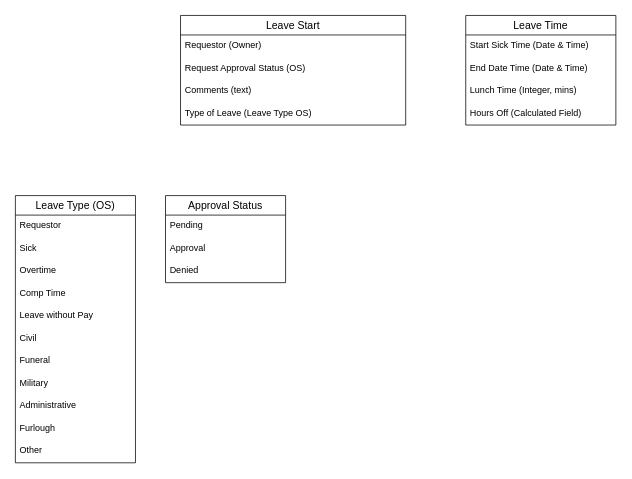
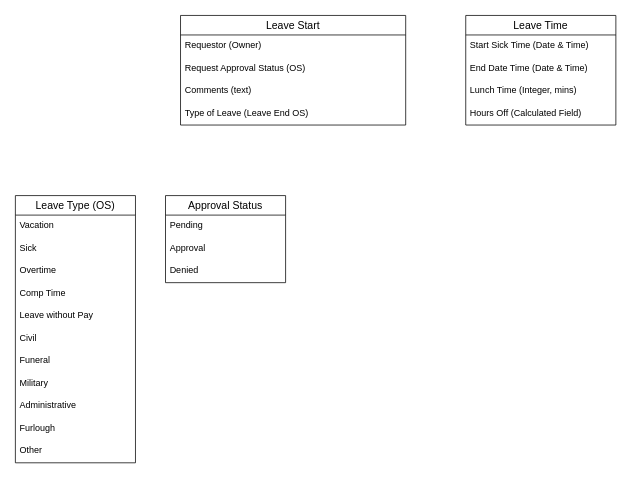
(252, 113) -> (249, 113)
(42, 225) -> (38, 225)
